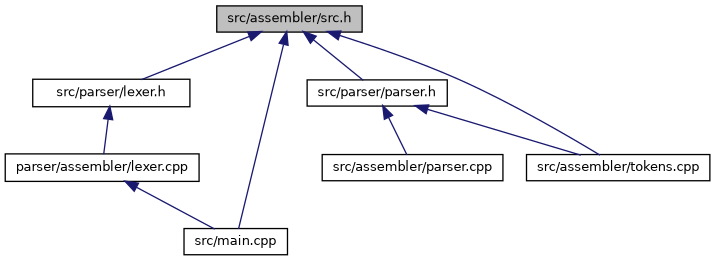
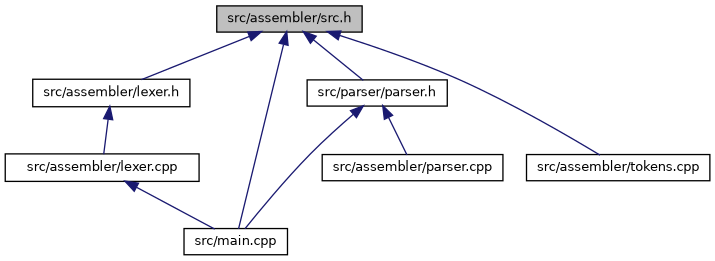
(111, 93) -> (111, 93)
(504, 132) -> (296, 169)
(102, 168) -> (102, 168)
